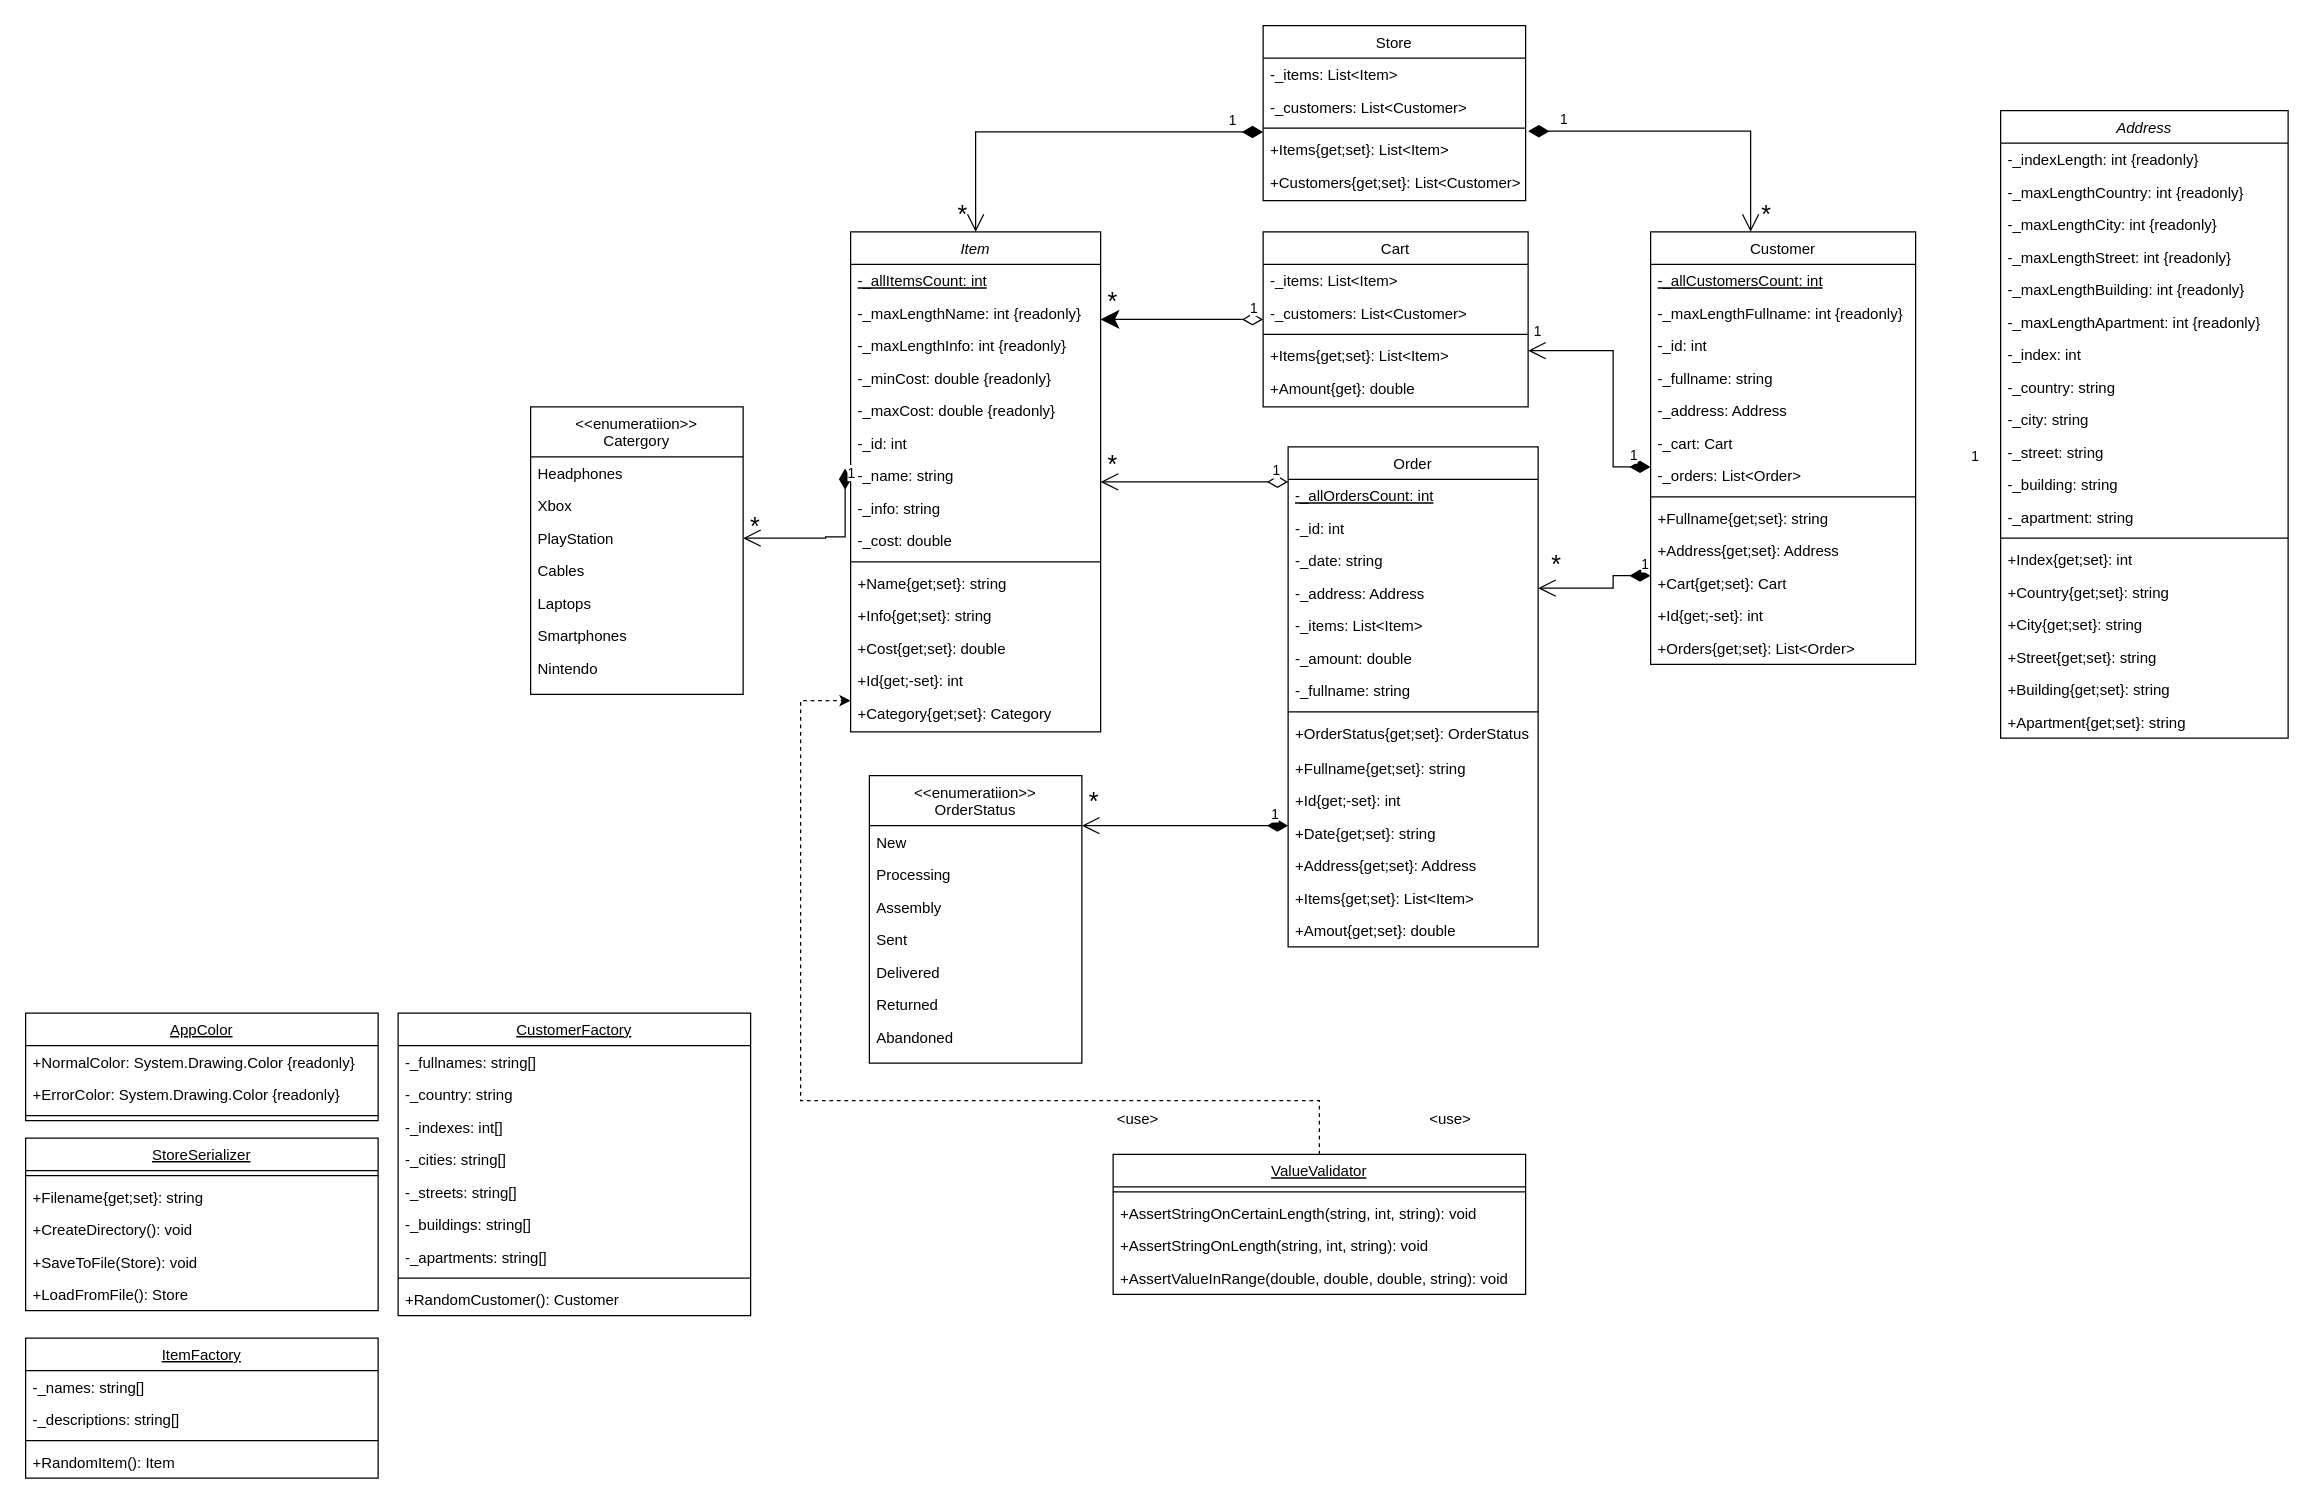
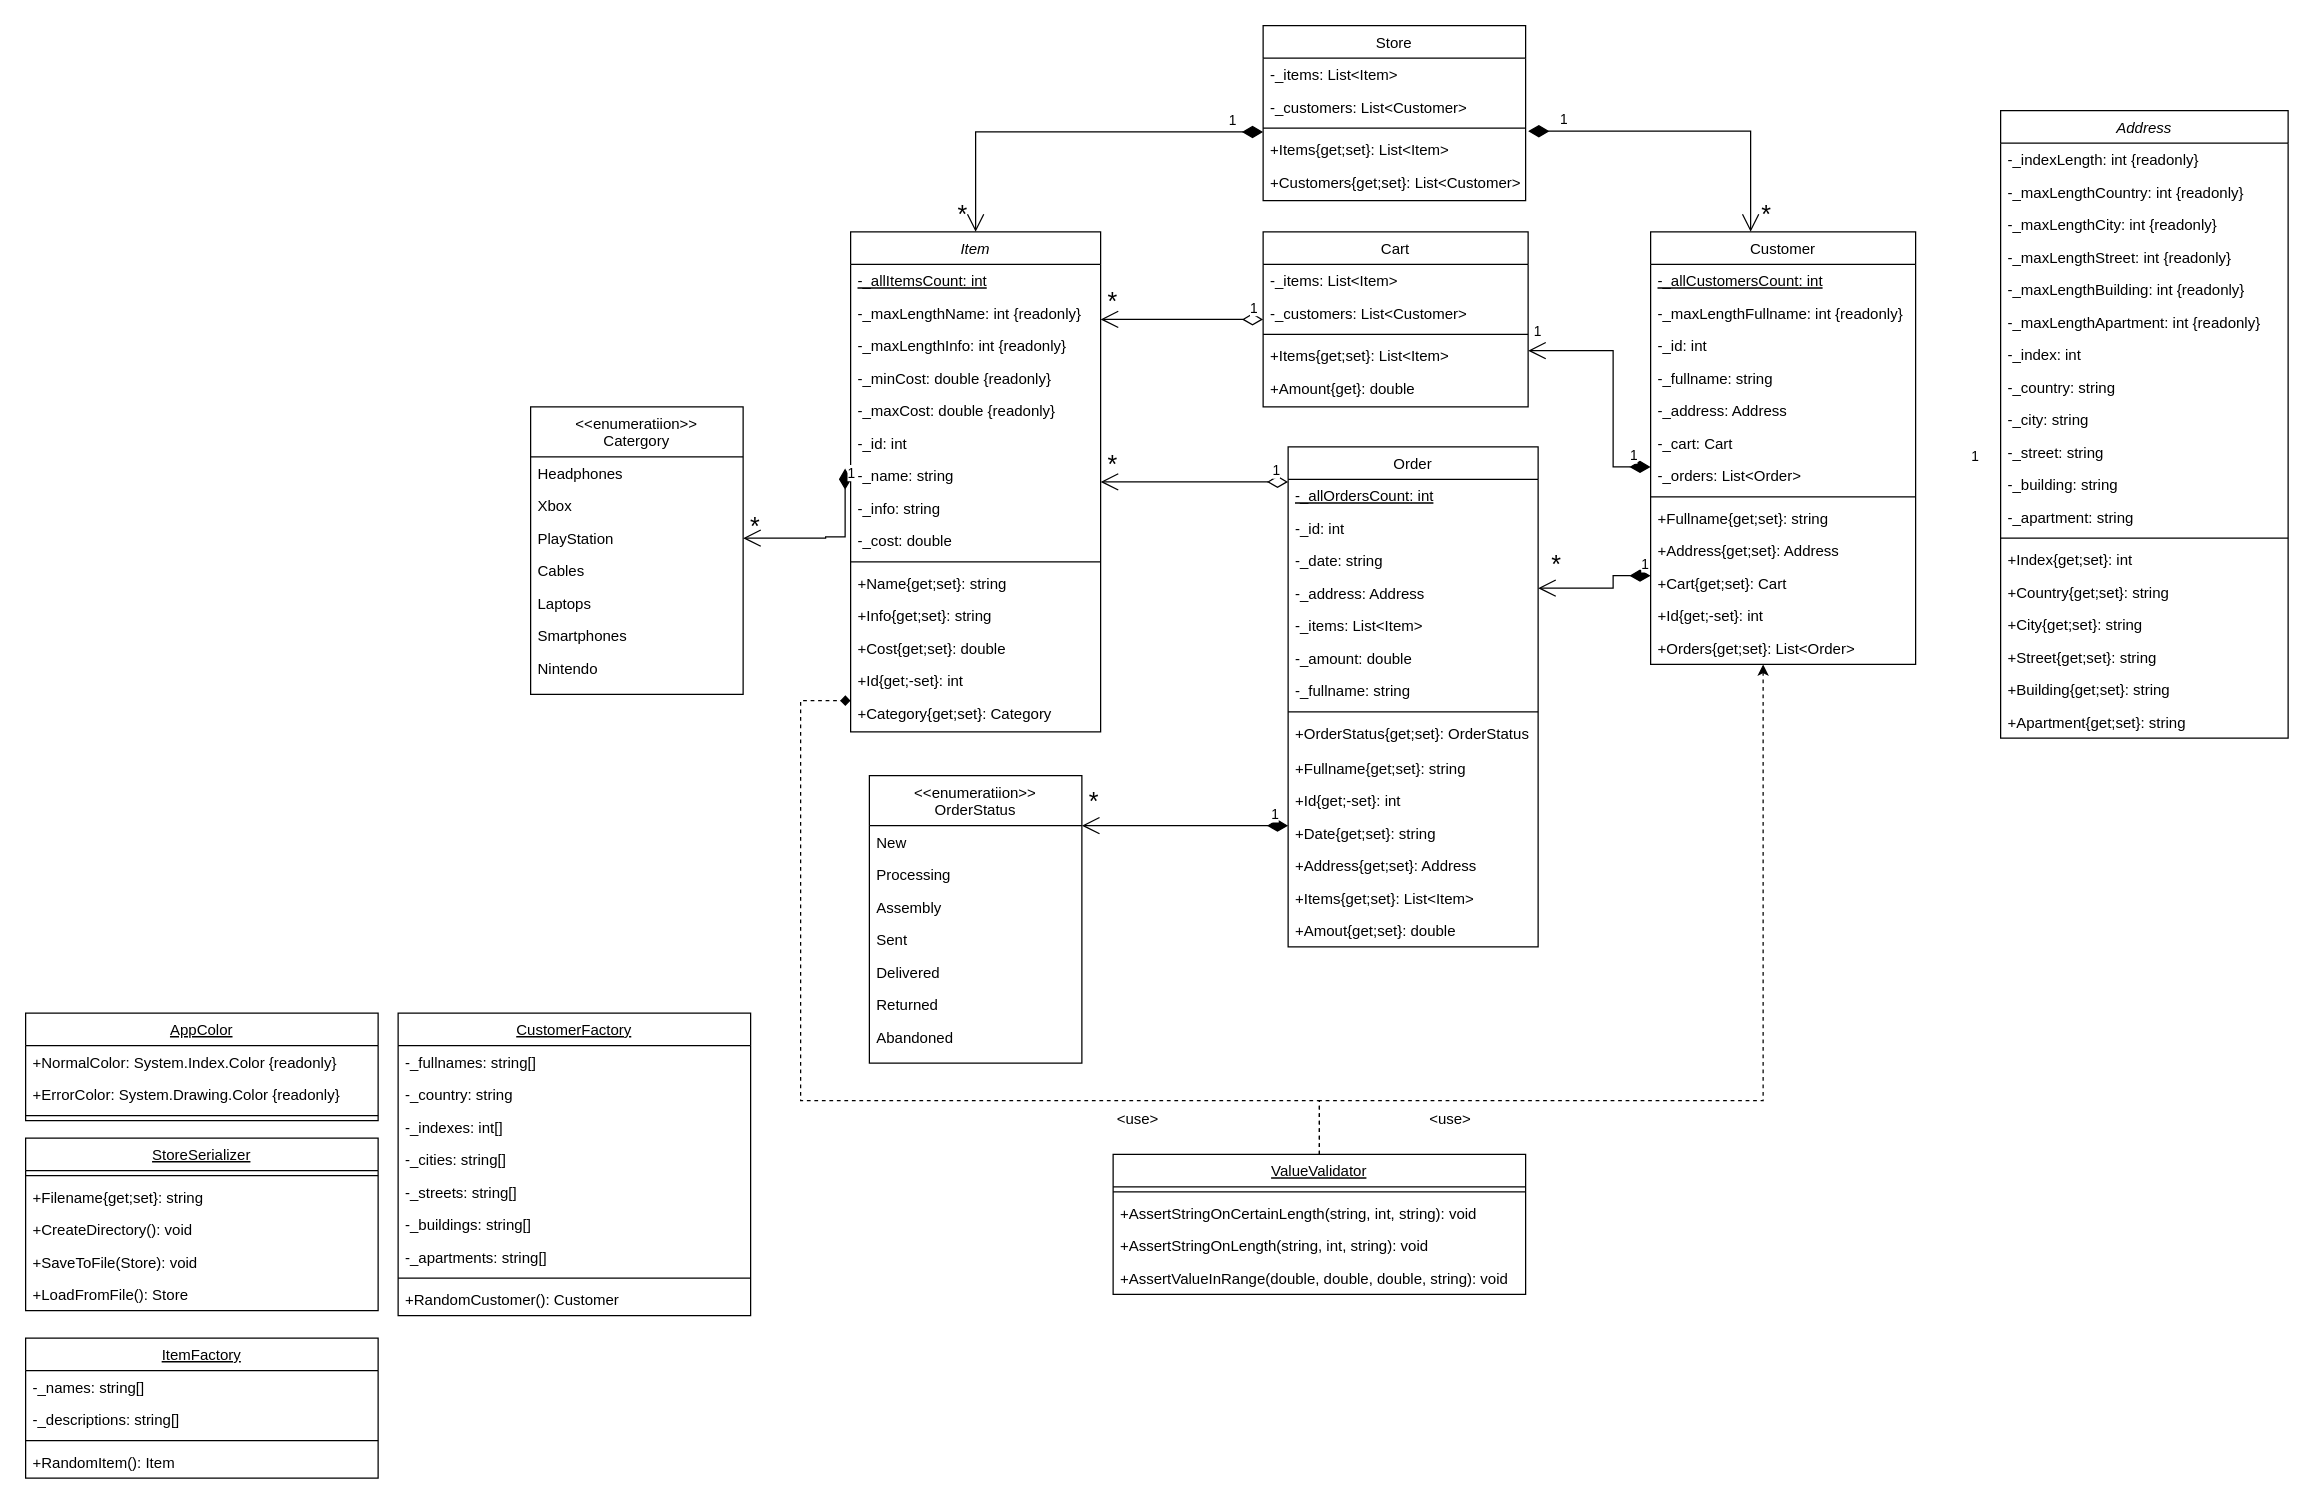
(1116, 319) -> (1111, 319)
(841, 701) -> (840, 701)
(204, 1063) -> (198, 1063)
none -> (1756, 1101)
